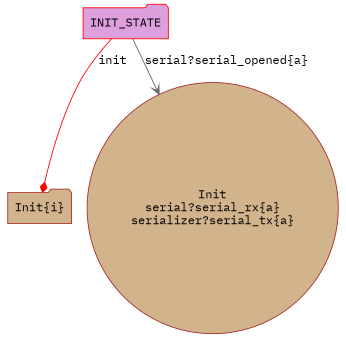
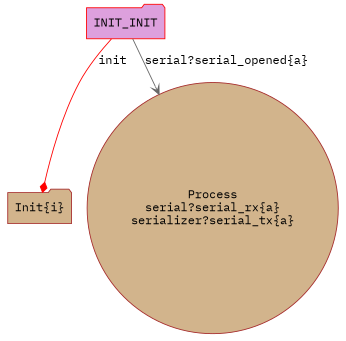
(126, 23) -> (126, 23)
(213, 208) -> (213, 208)
